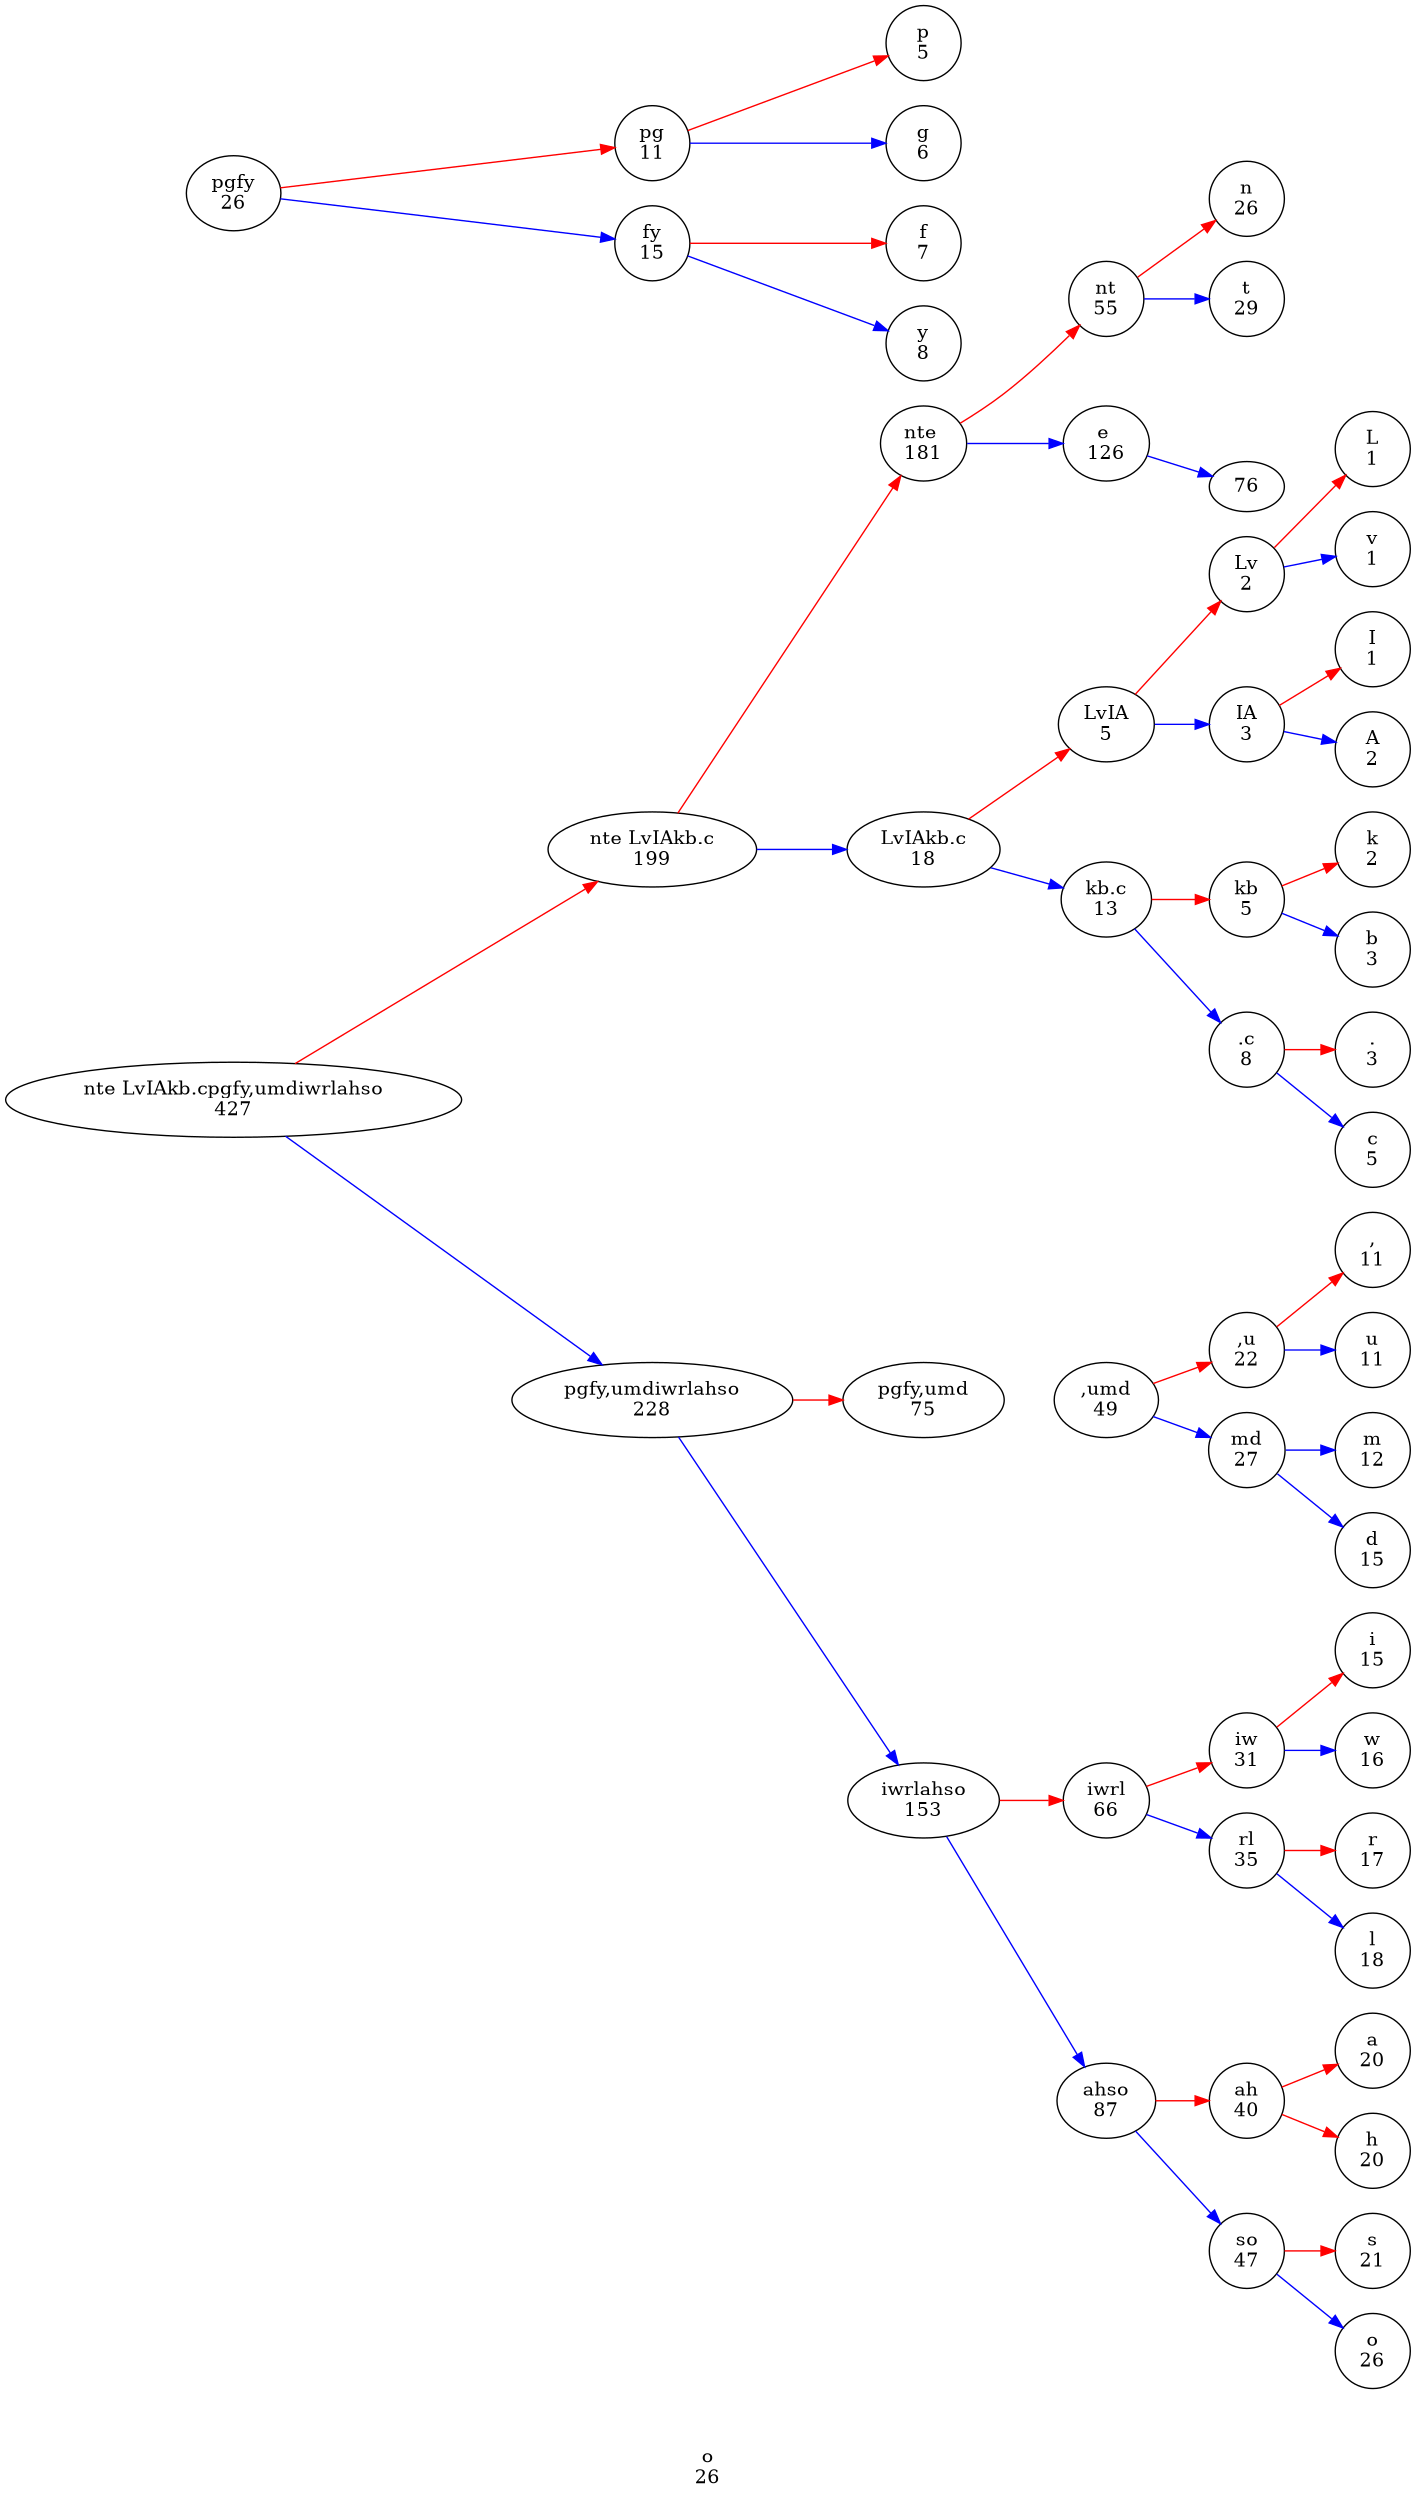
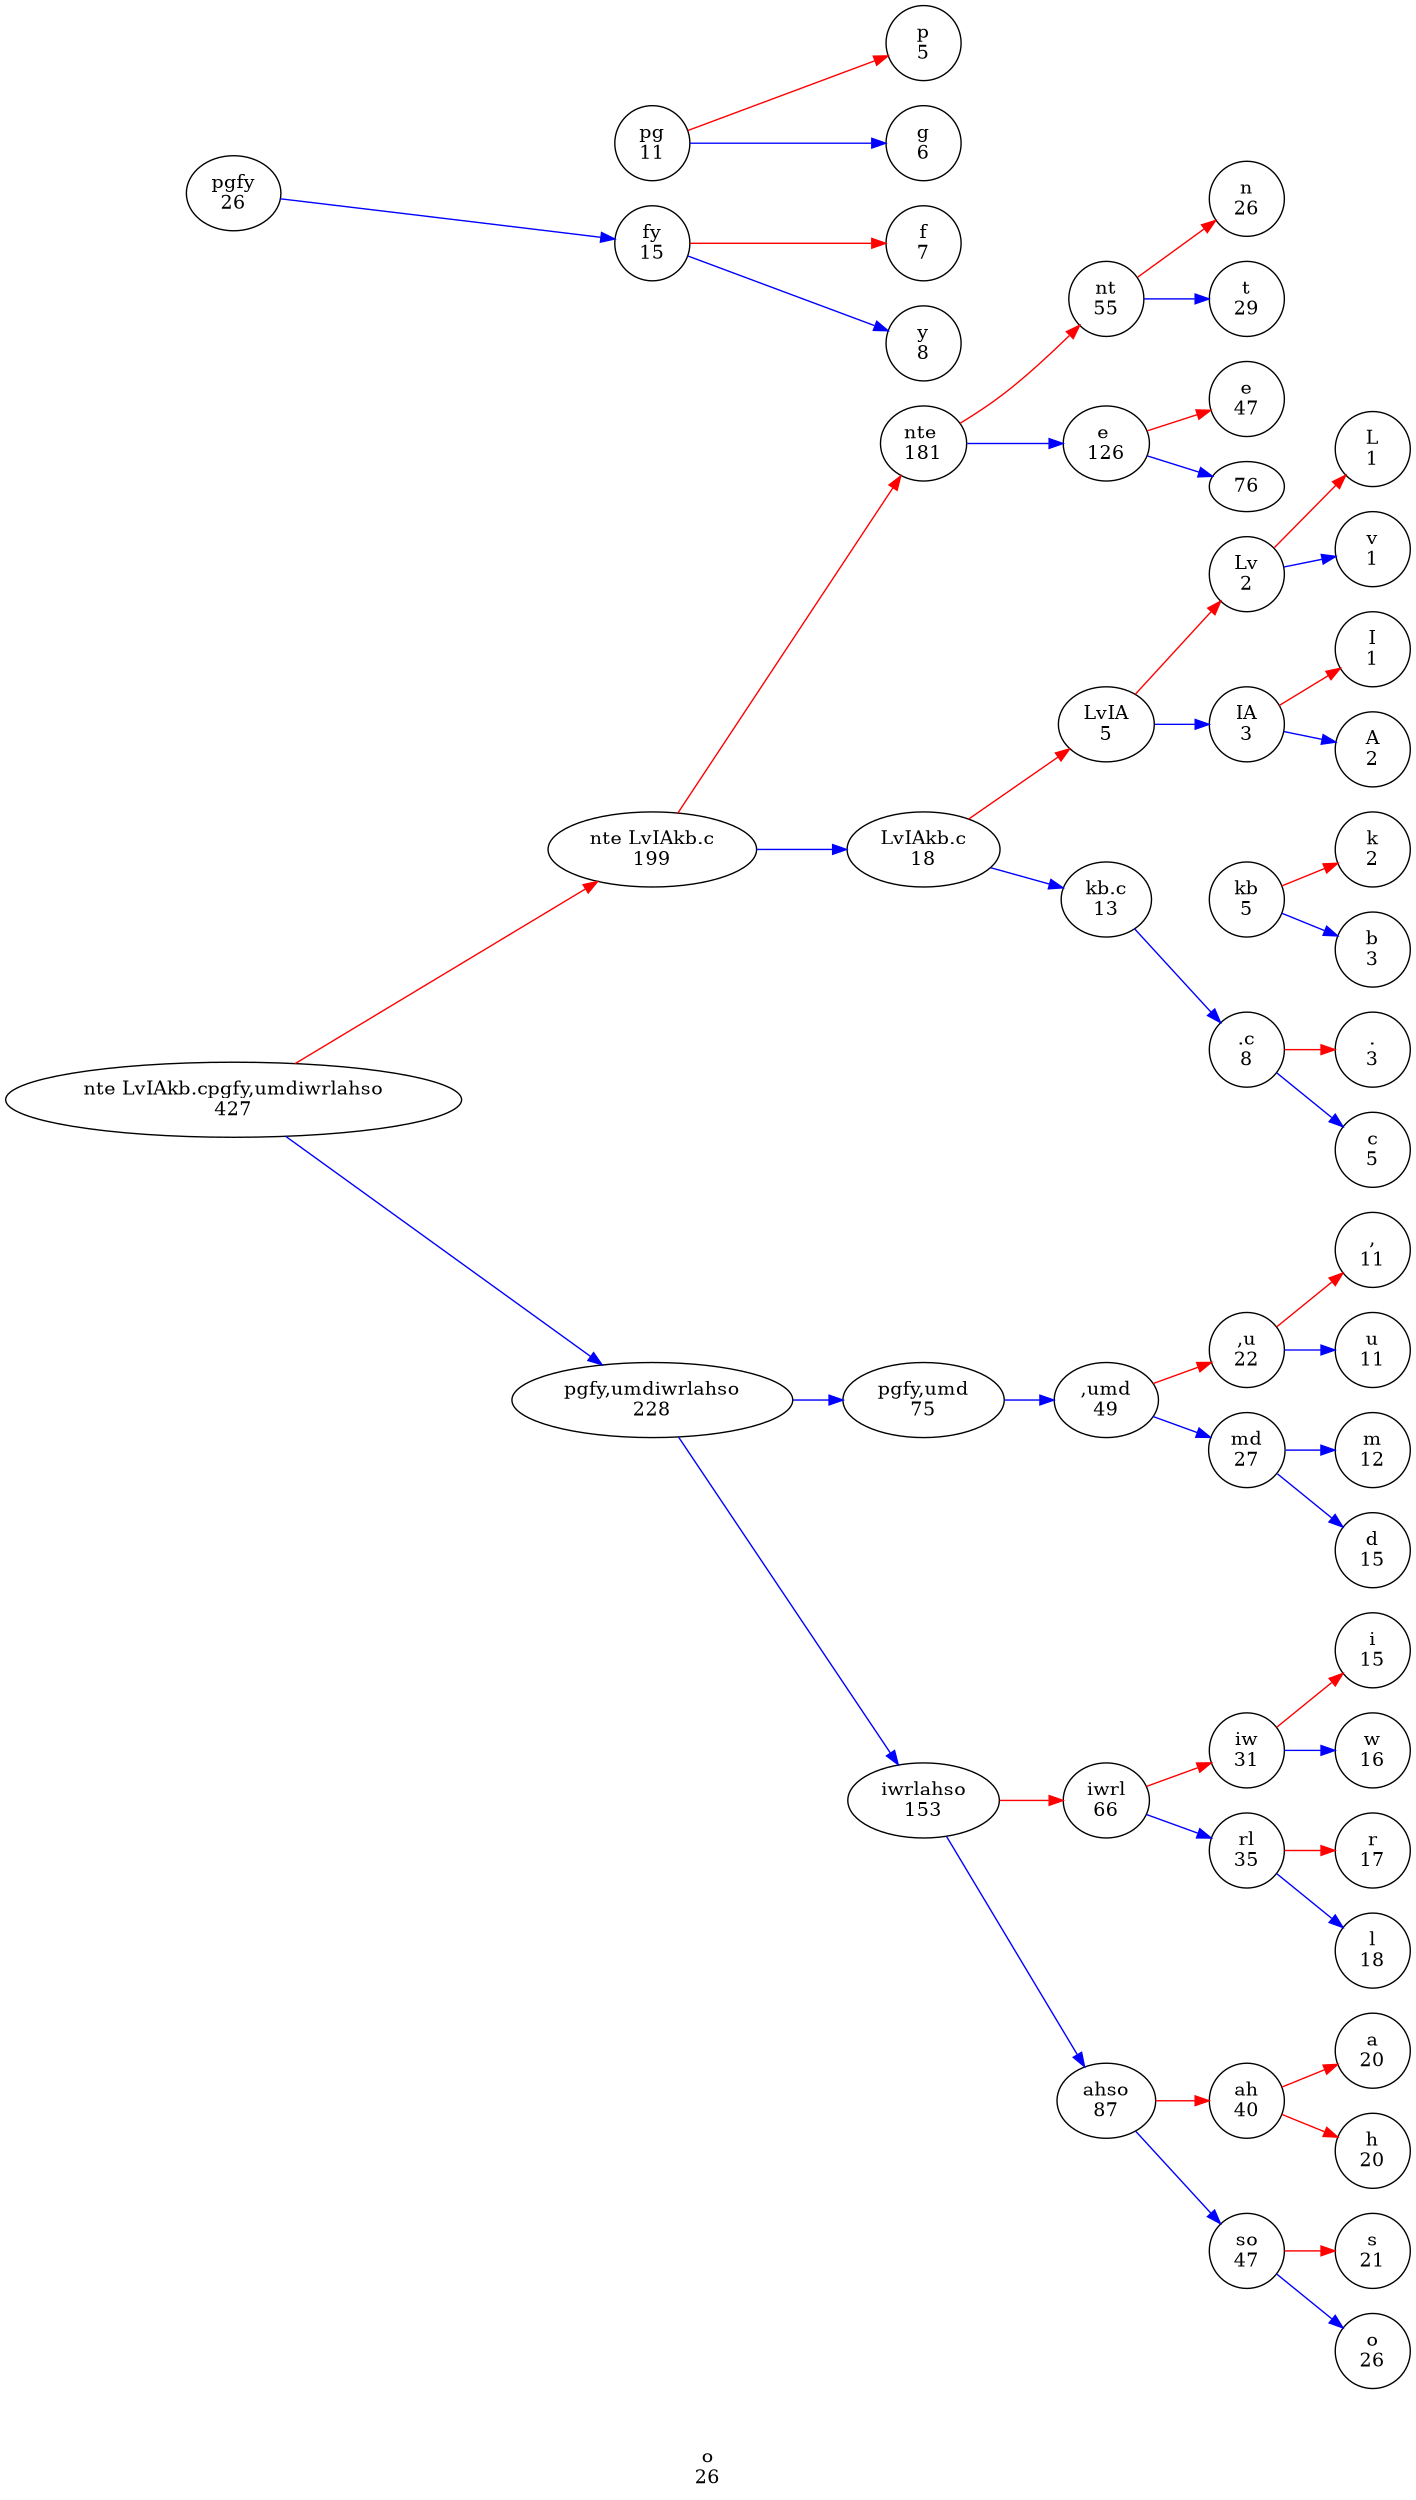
(441, 169) -> none
none -> (1247, 399)
(1173, 900) -> none
(811, 1400) -> (811, 1400)
none -> (1022, 1400)
